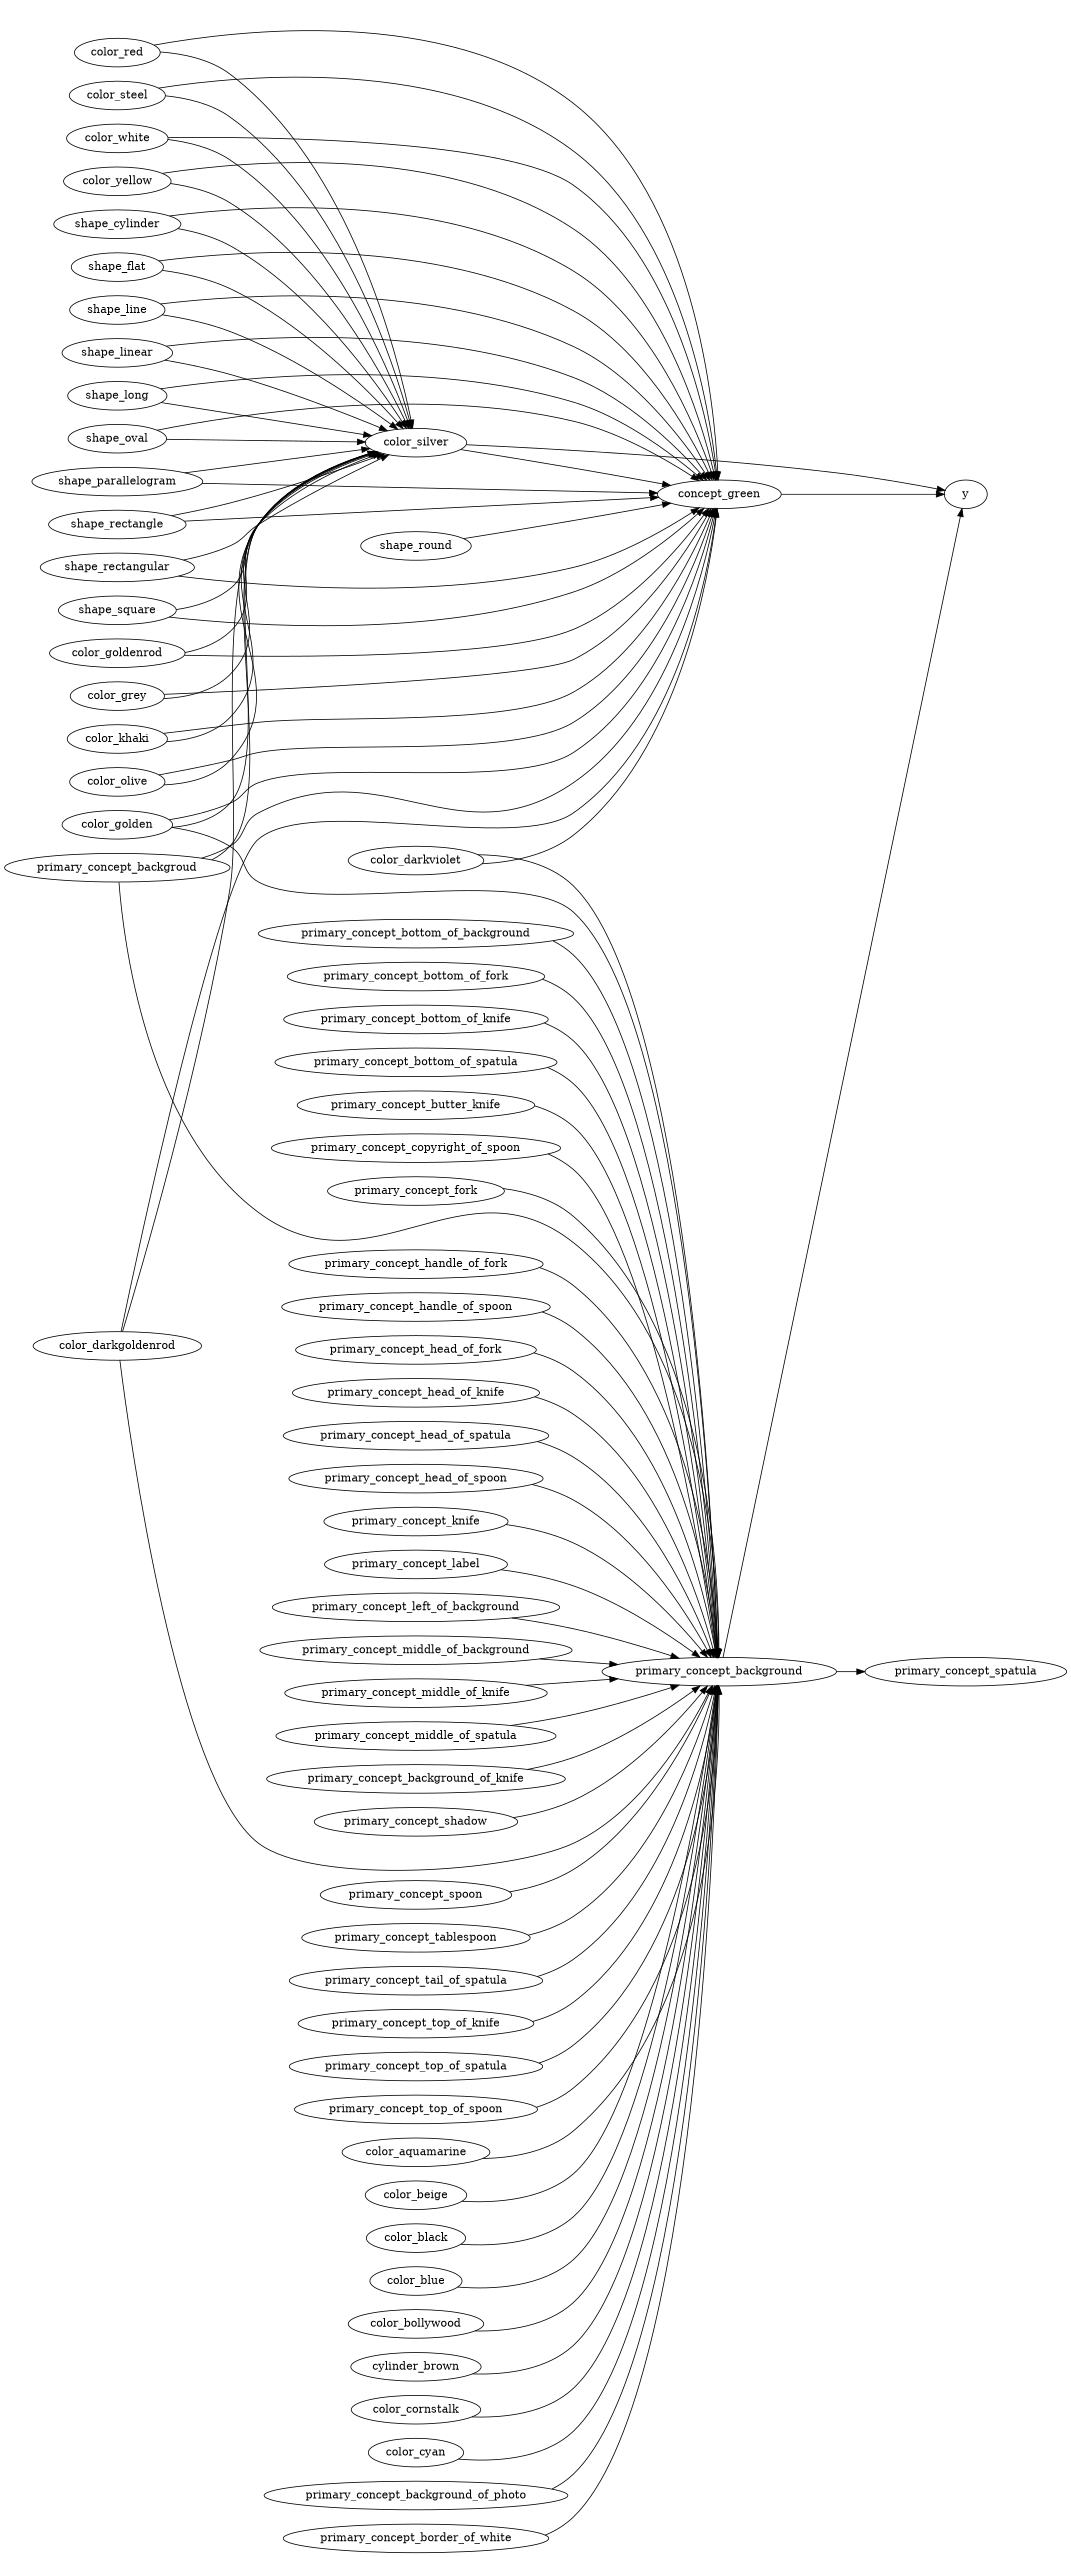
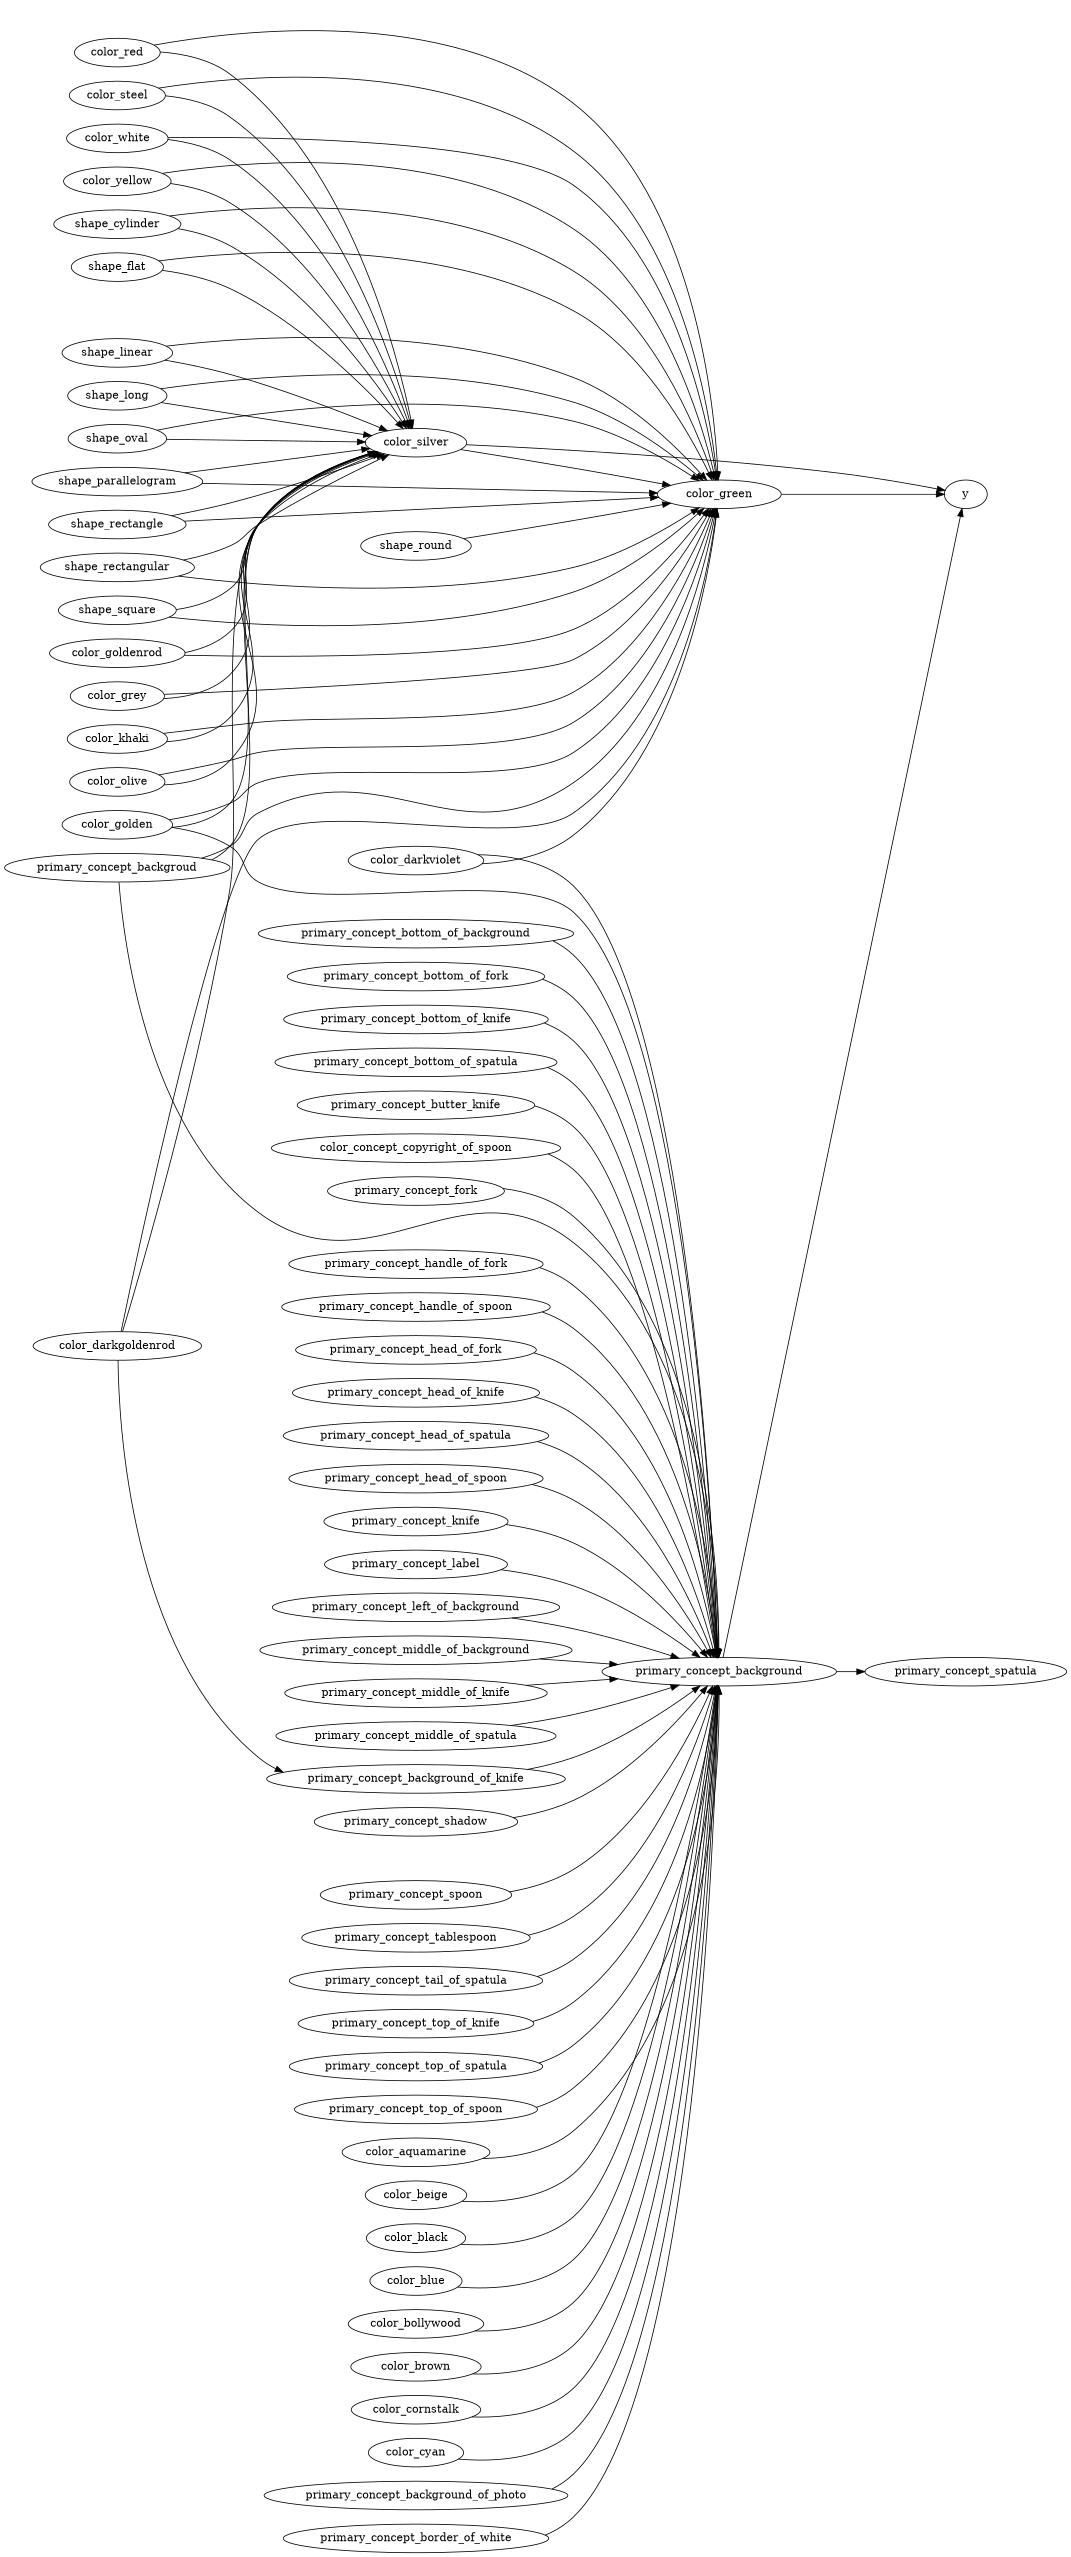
(117, 310) -> none
(719, 494) -> (719, 494)
(416, 1148) -> (416, 1148)
(267, 1847) -> (152, 1584)
(416, 2367) -> (416, 2367)
